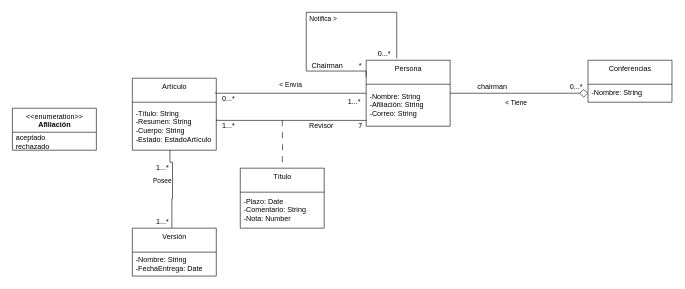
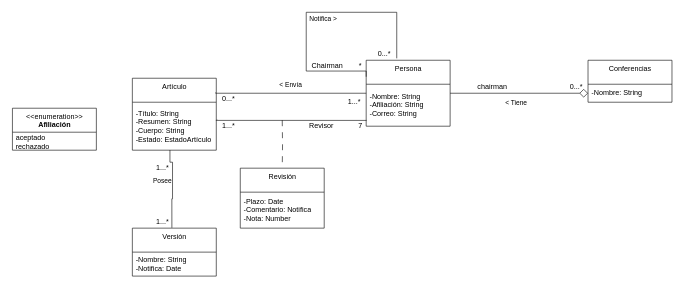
(283, 177) -> (283, 177)
(278, 210) -> (282, 210)
(172, 264) -> (163, 264)
